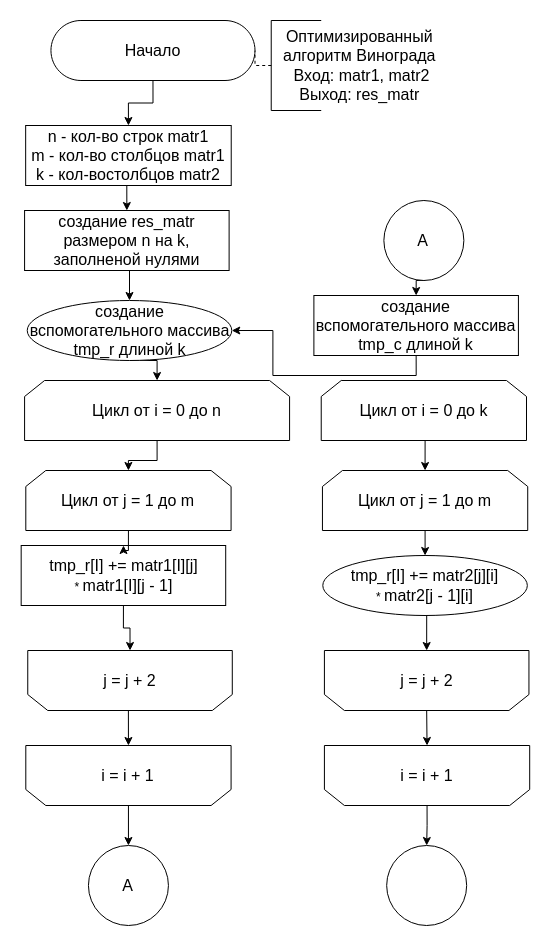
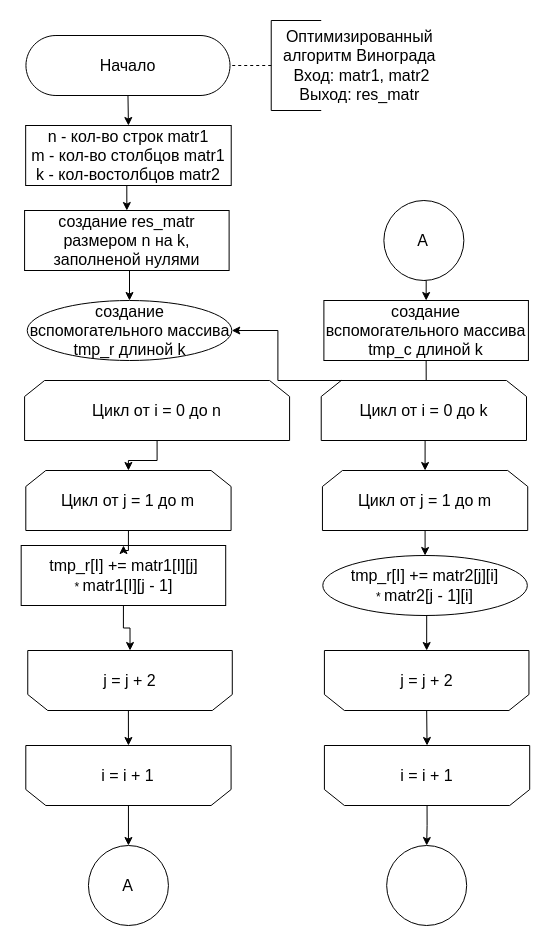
(153, 51) -> (128, 66)
(416, 326) -> (426, 331)
(157, 362) -> none
